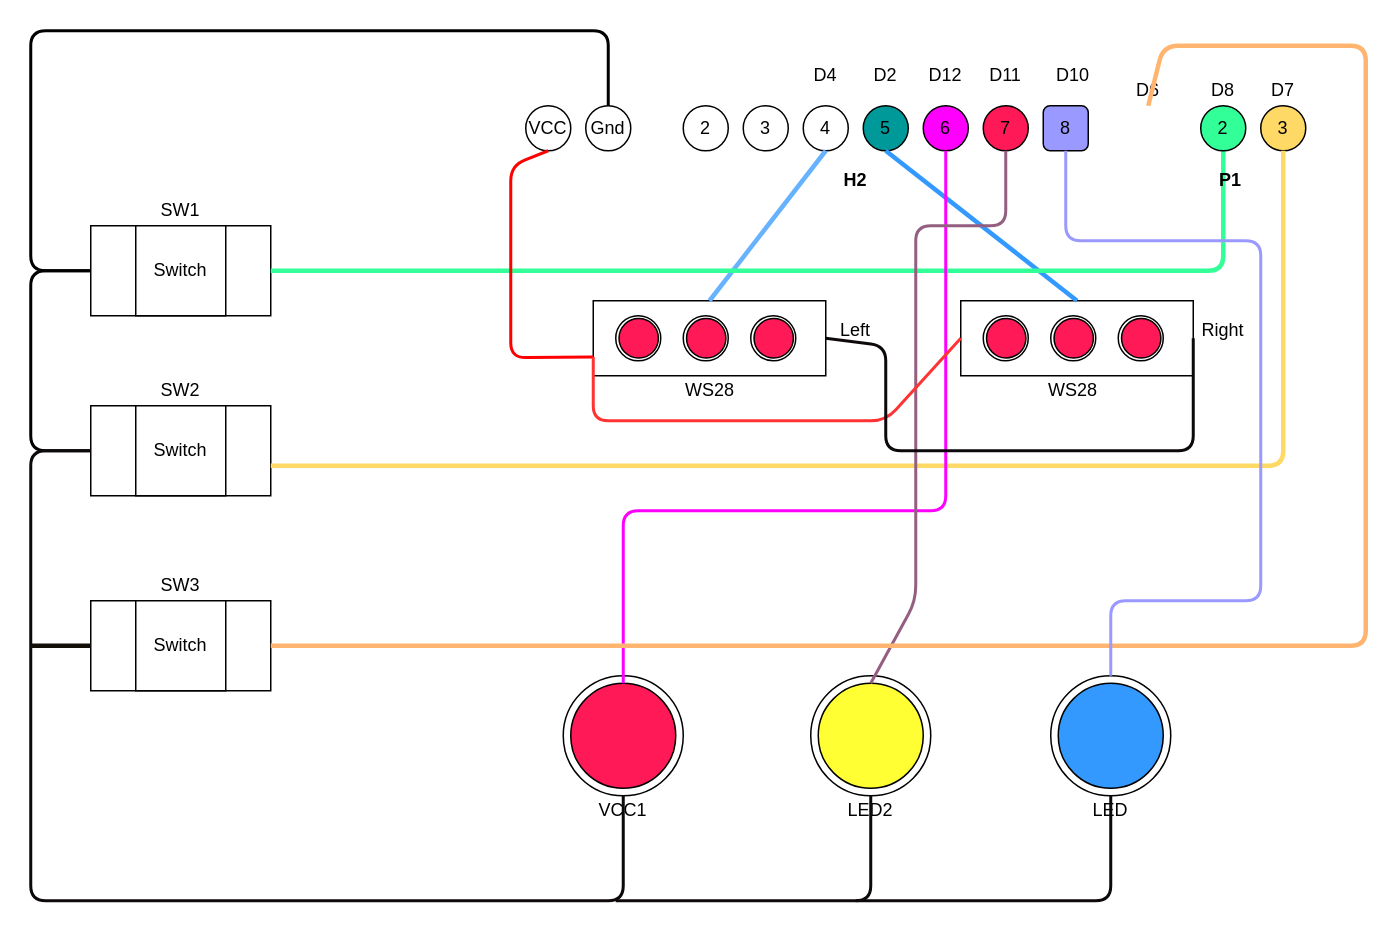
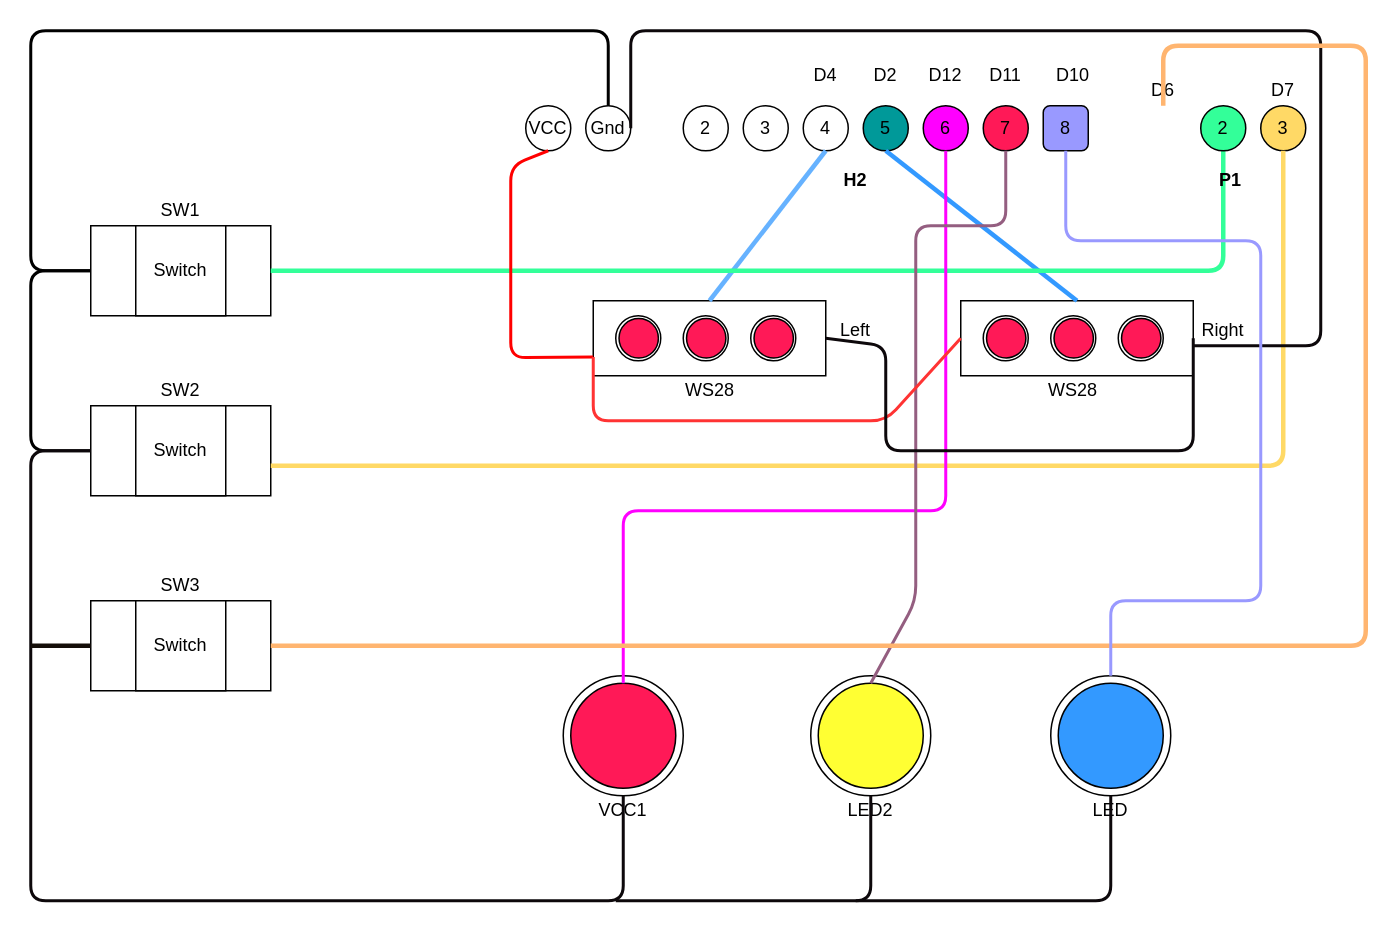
none -> (1142, 31)
(1148, 91) -> (1163, 91)
(1223, 91) -> none
